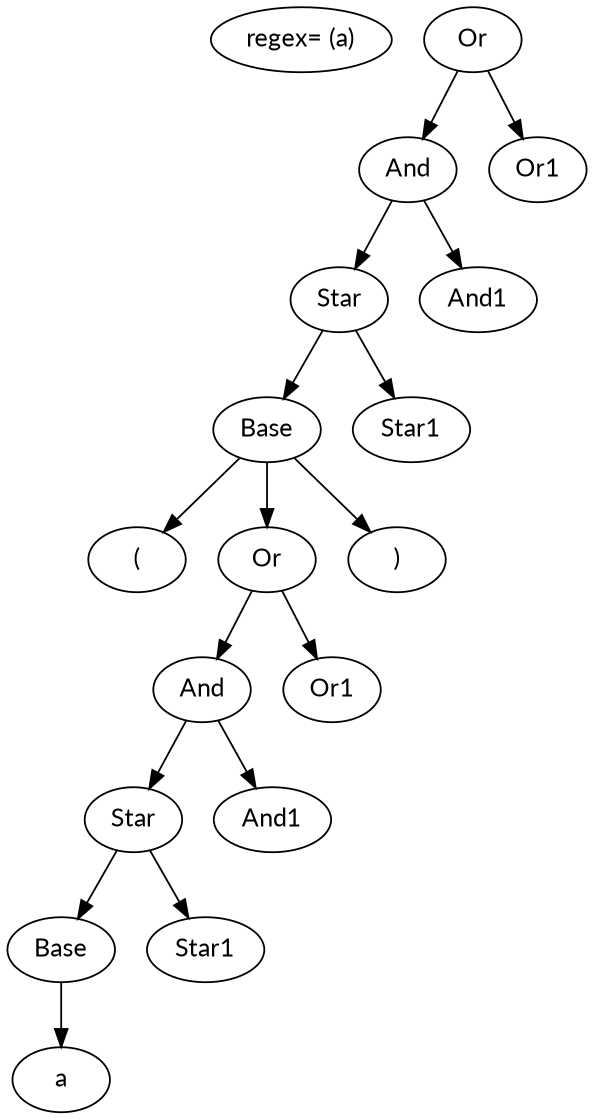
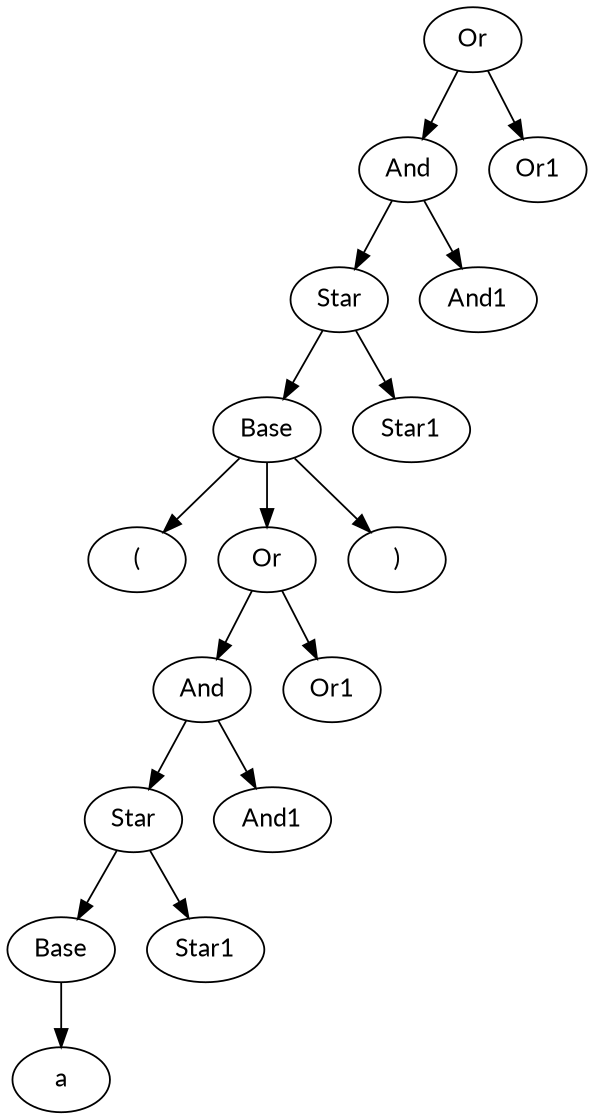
(301, 40) -> none
